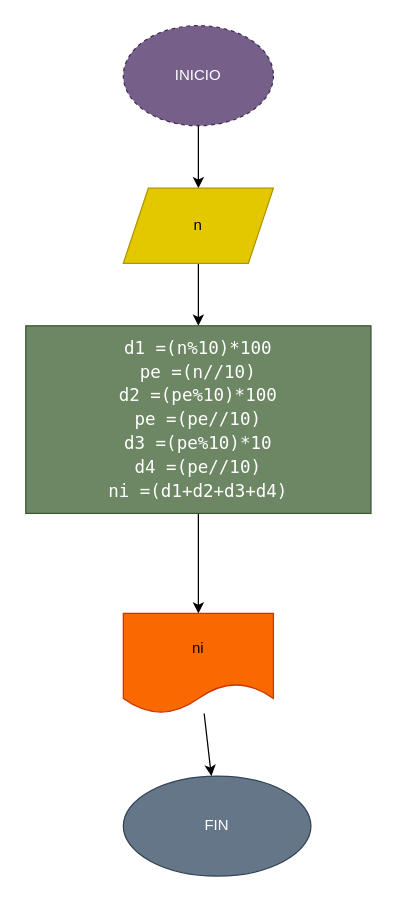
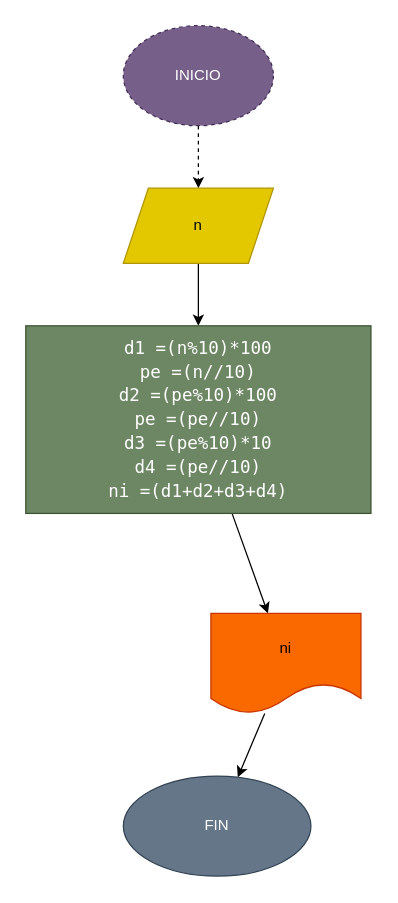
(198, 153) -> (198, 153)
(198, 663) -> (286, 663)
